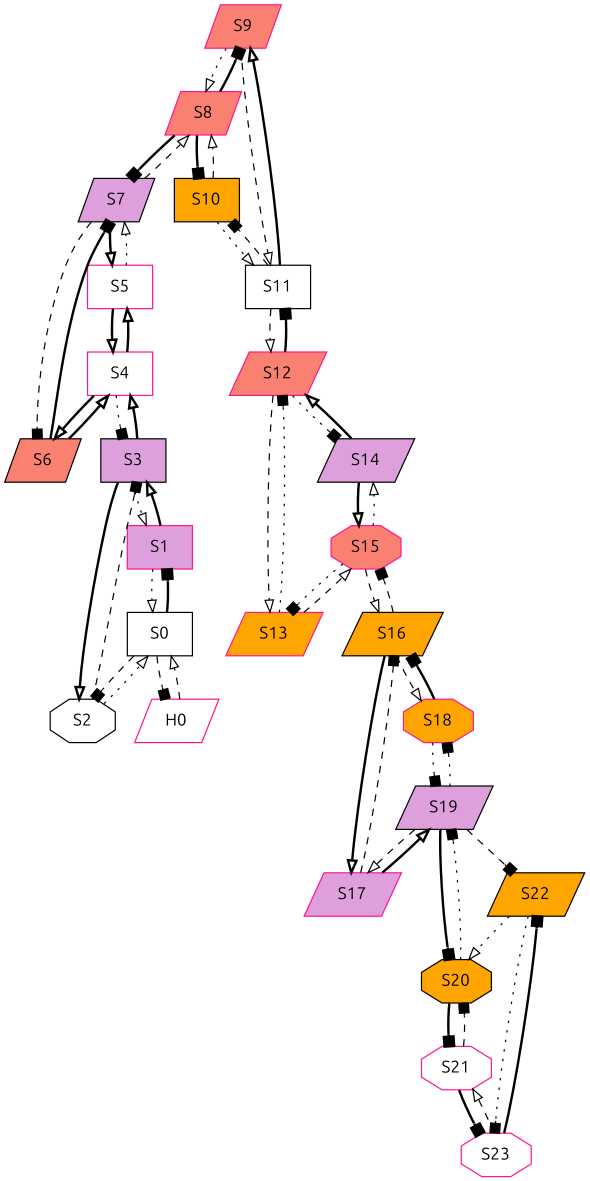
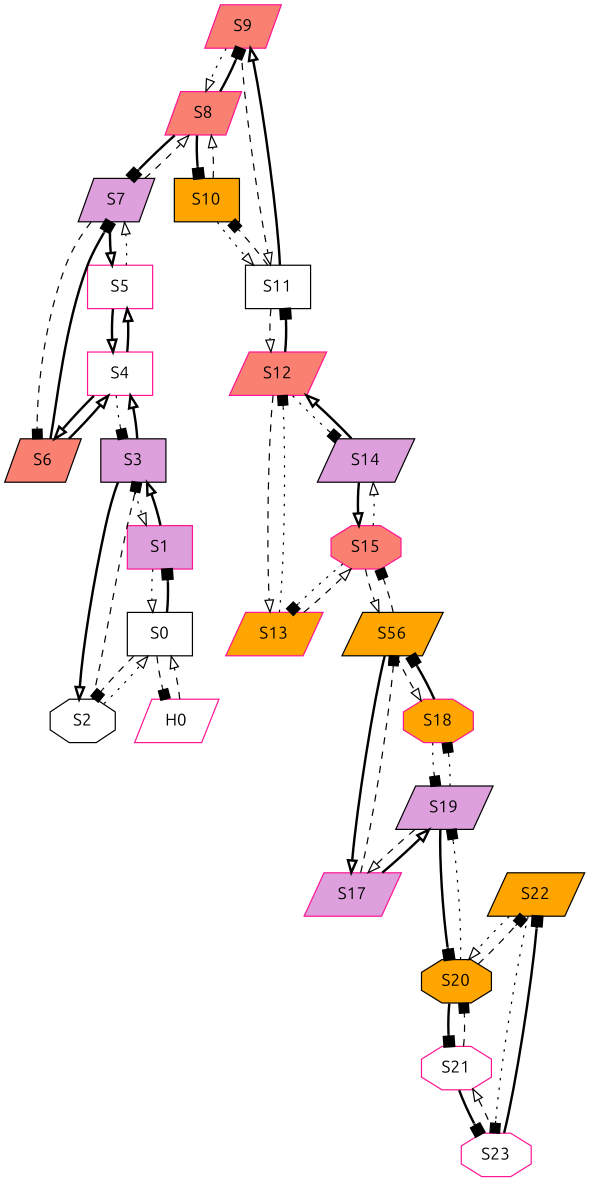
(393, 634) -> (393, 634)
(486, 847) -> (497, 945)
